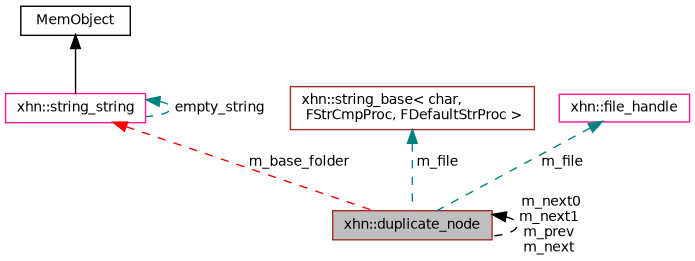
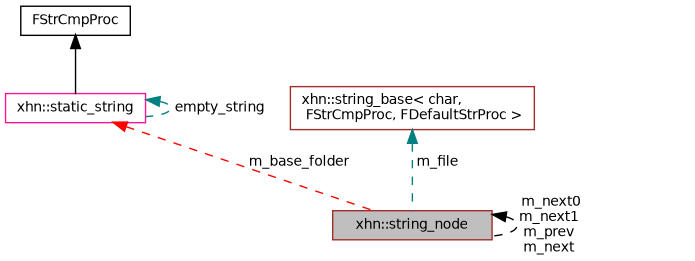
(76, 21) -> (76, 21)
(76, 108) -> (76, 108)
(624, 108) -> none
(412, 225) -> (412, 225)
